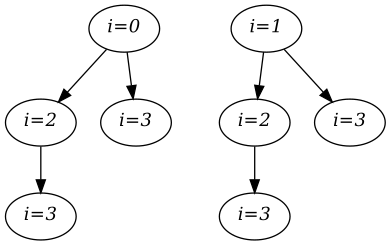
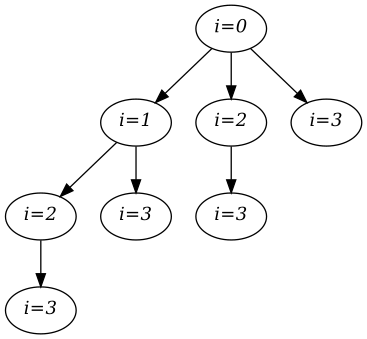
none -> (189, 71)
